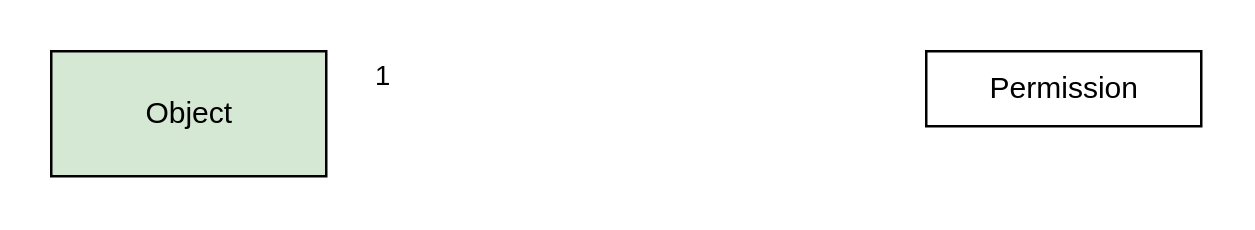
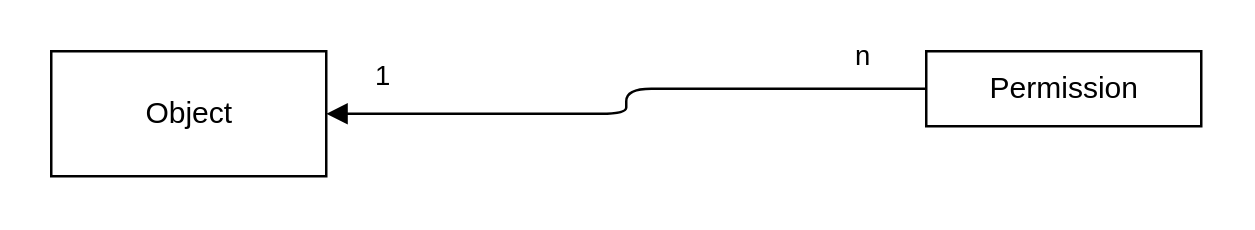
none -> (633, 92)
(189, 114) -> (189, 114)
